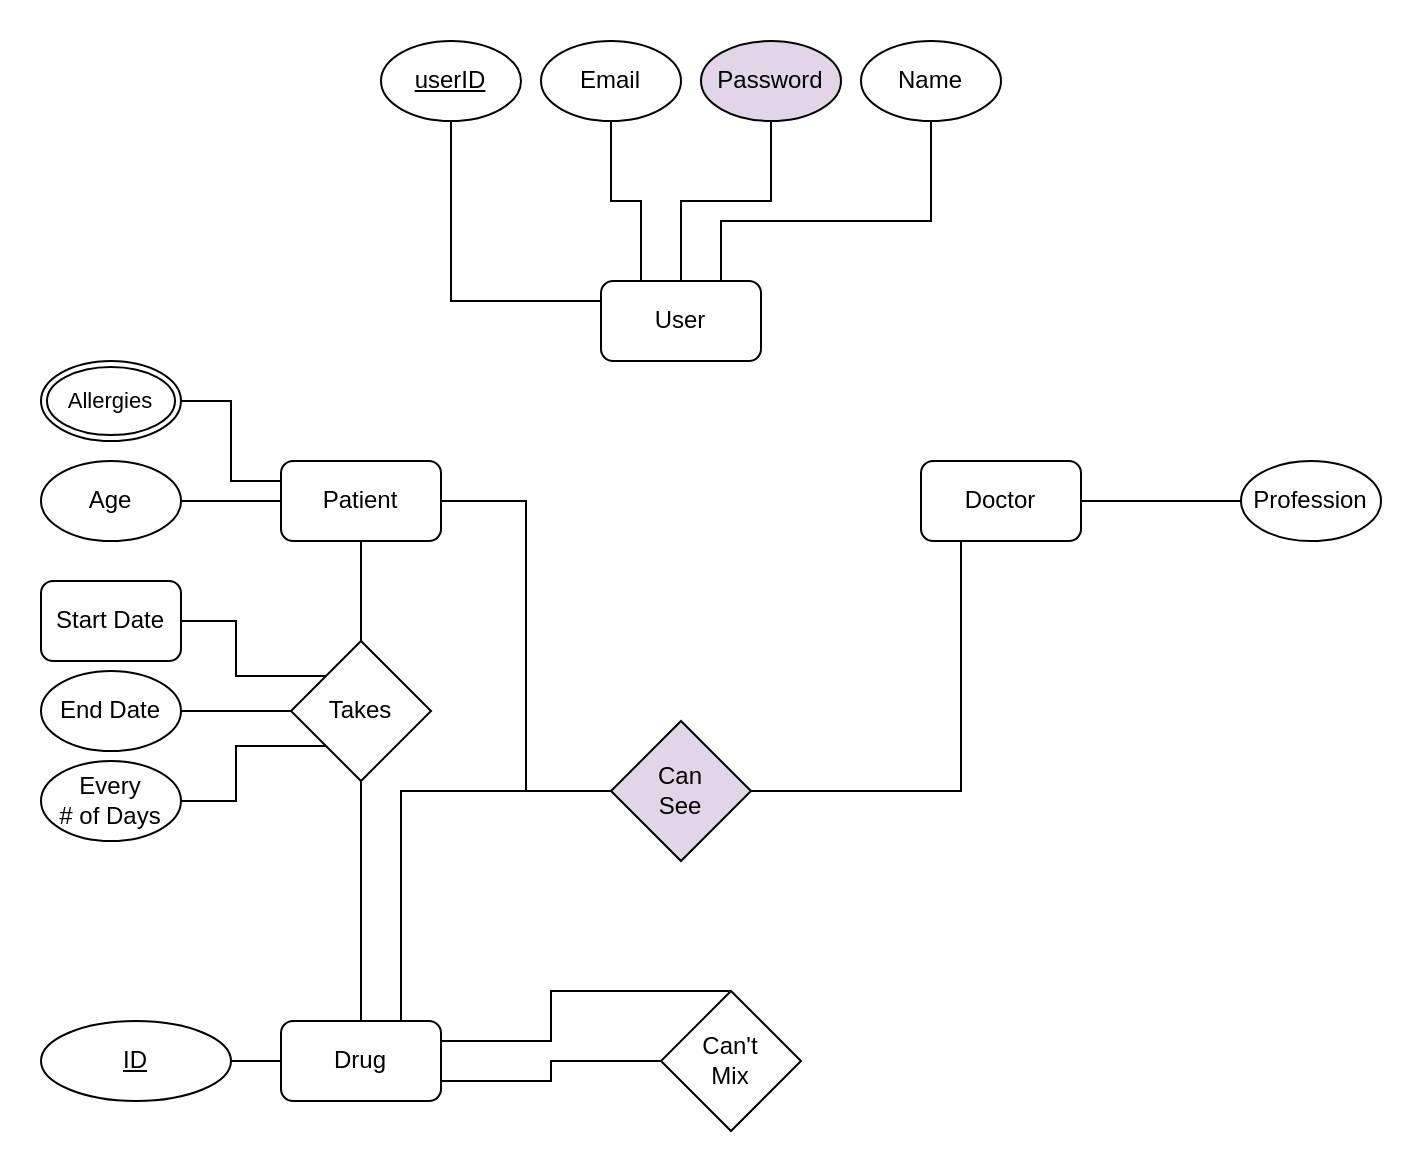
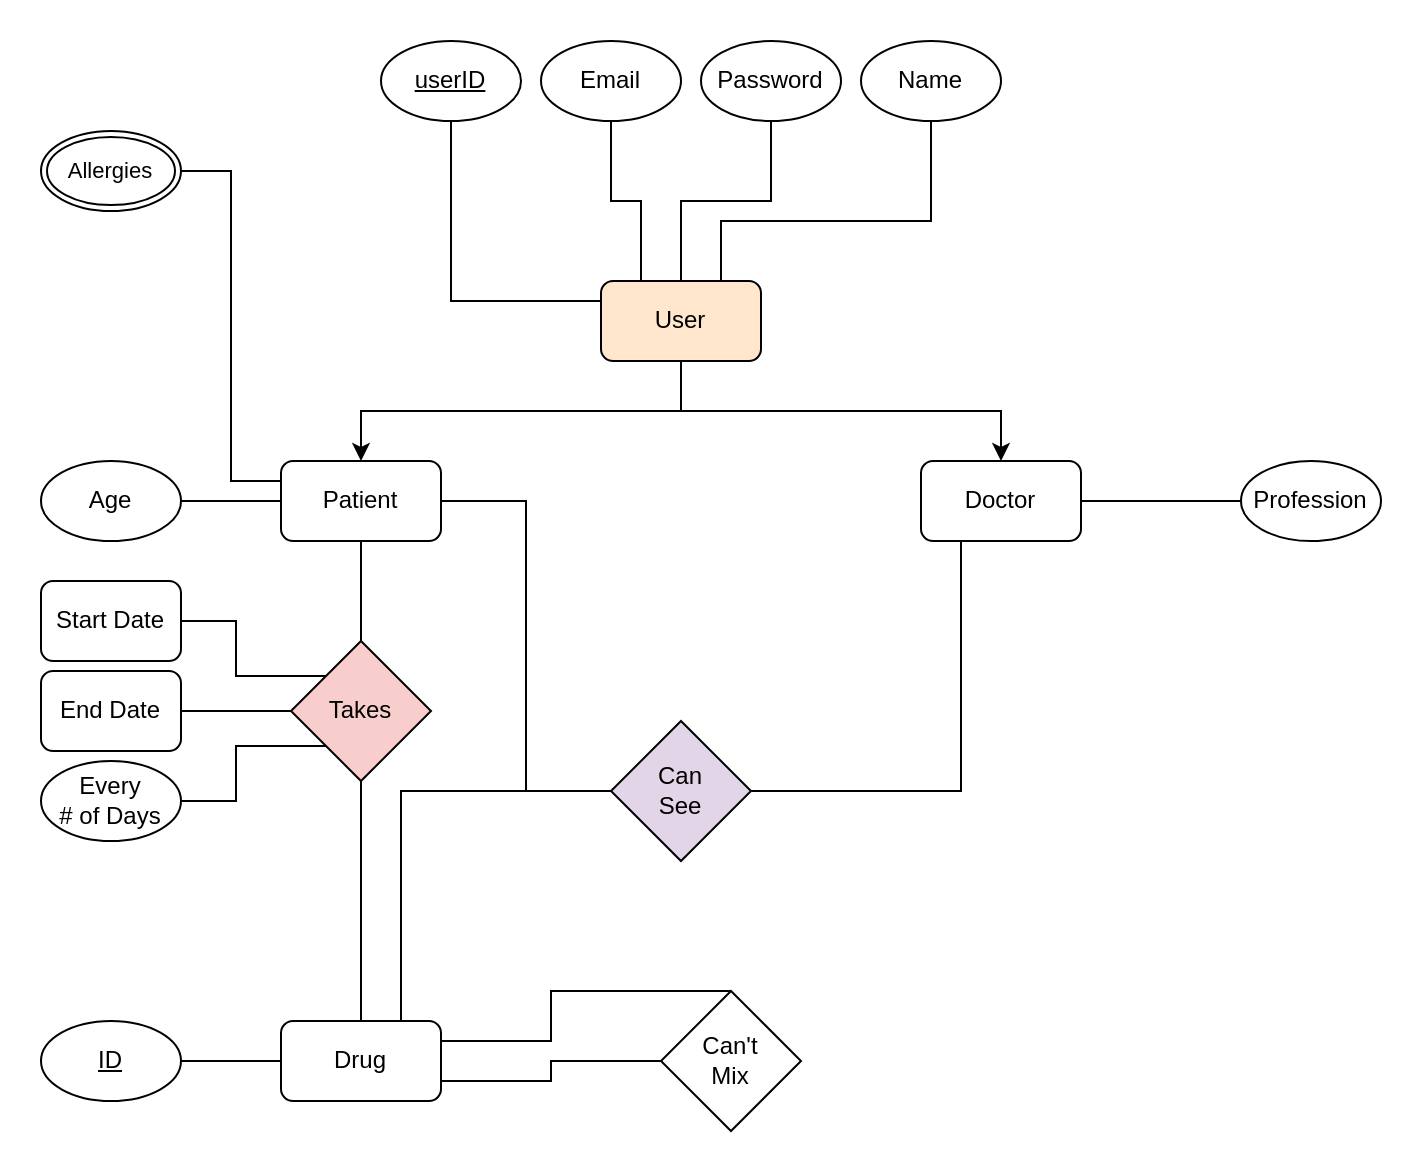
(771, 81) -> (771, 81)
(681, 321) -> (681, 321)
(111, 401) -> (111, 171)
none -> (501, 411)
none -> (861, 411)
(111, 711) -> (111, 711)
(361, 711) -> (361, 711)
(136, 1061) -> (111, 1061)
